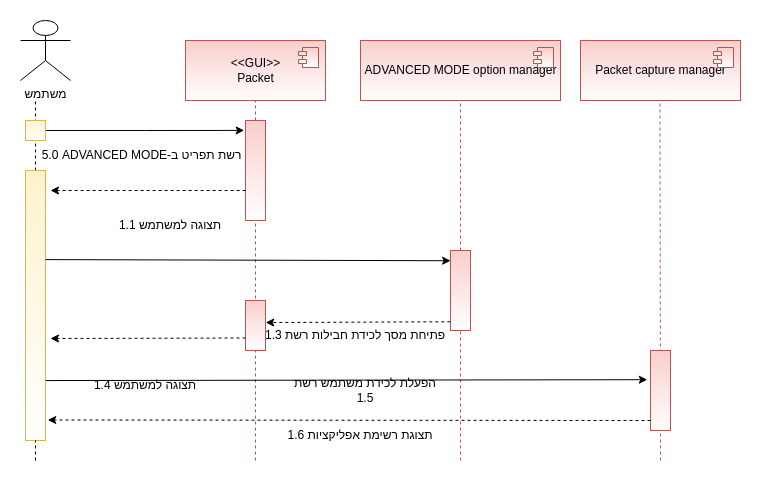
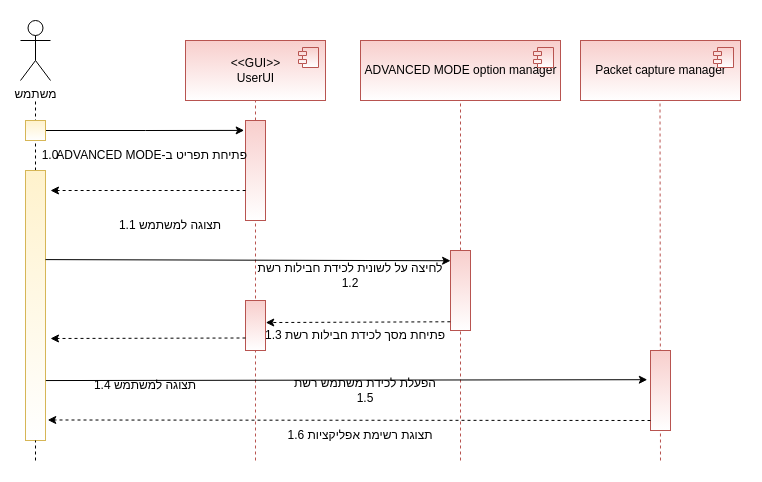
(46, 51) -> (36, 51)
(256, 71) -> (256, 71)
(51, 156) -> (51, 156)
(151, 156) -> (151, 156)
none -> (351, 276)
